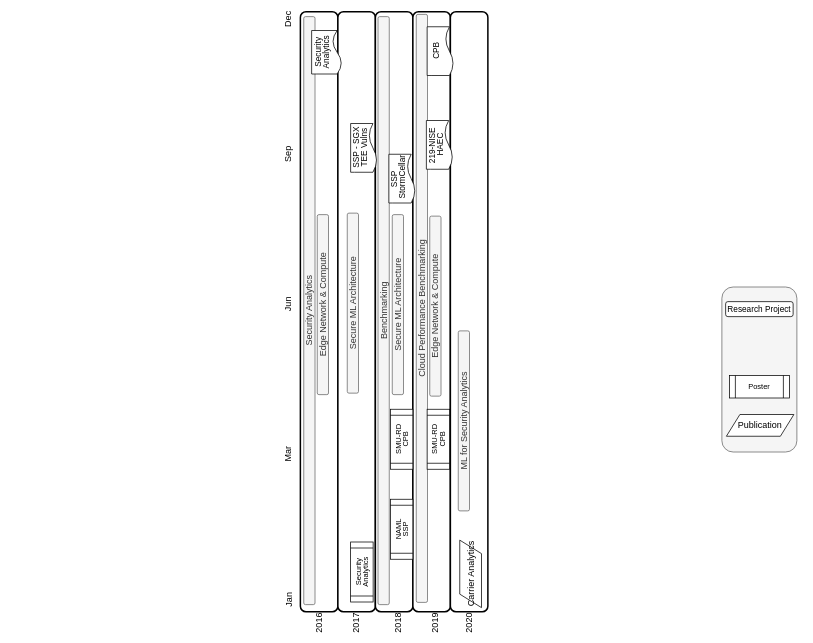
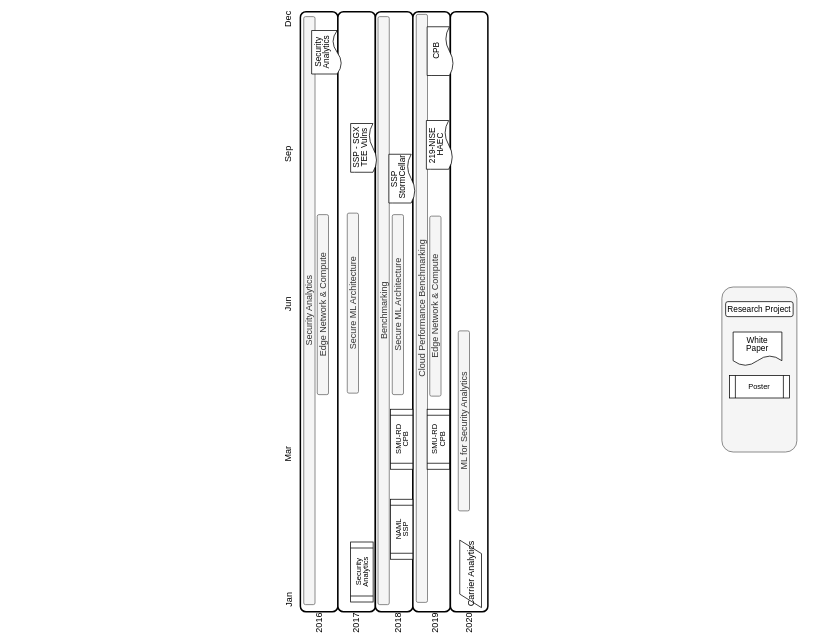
none -> (758, 349)
(760, 425) -> none
